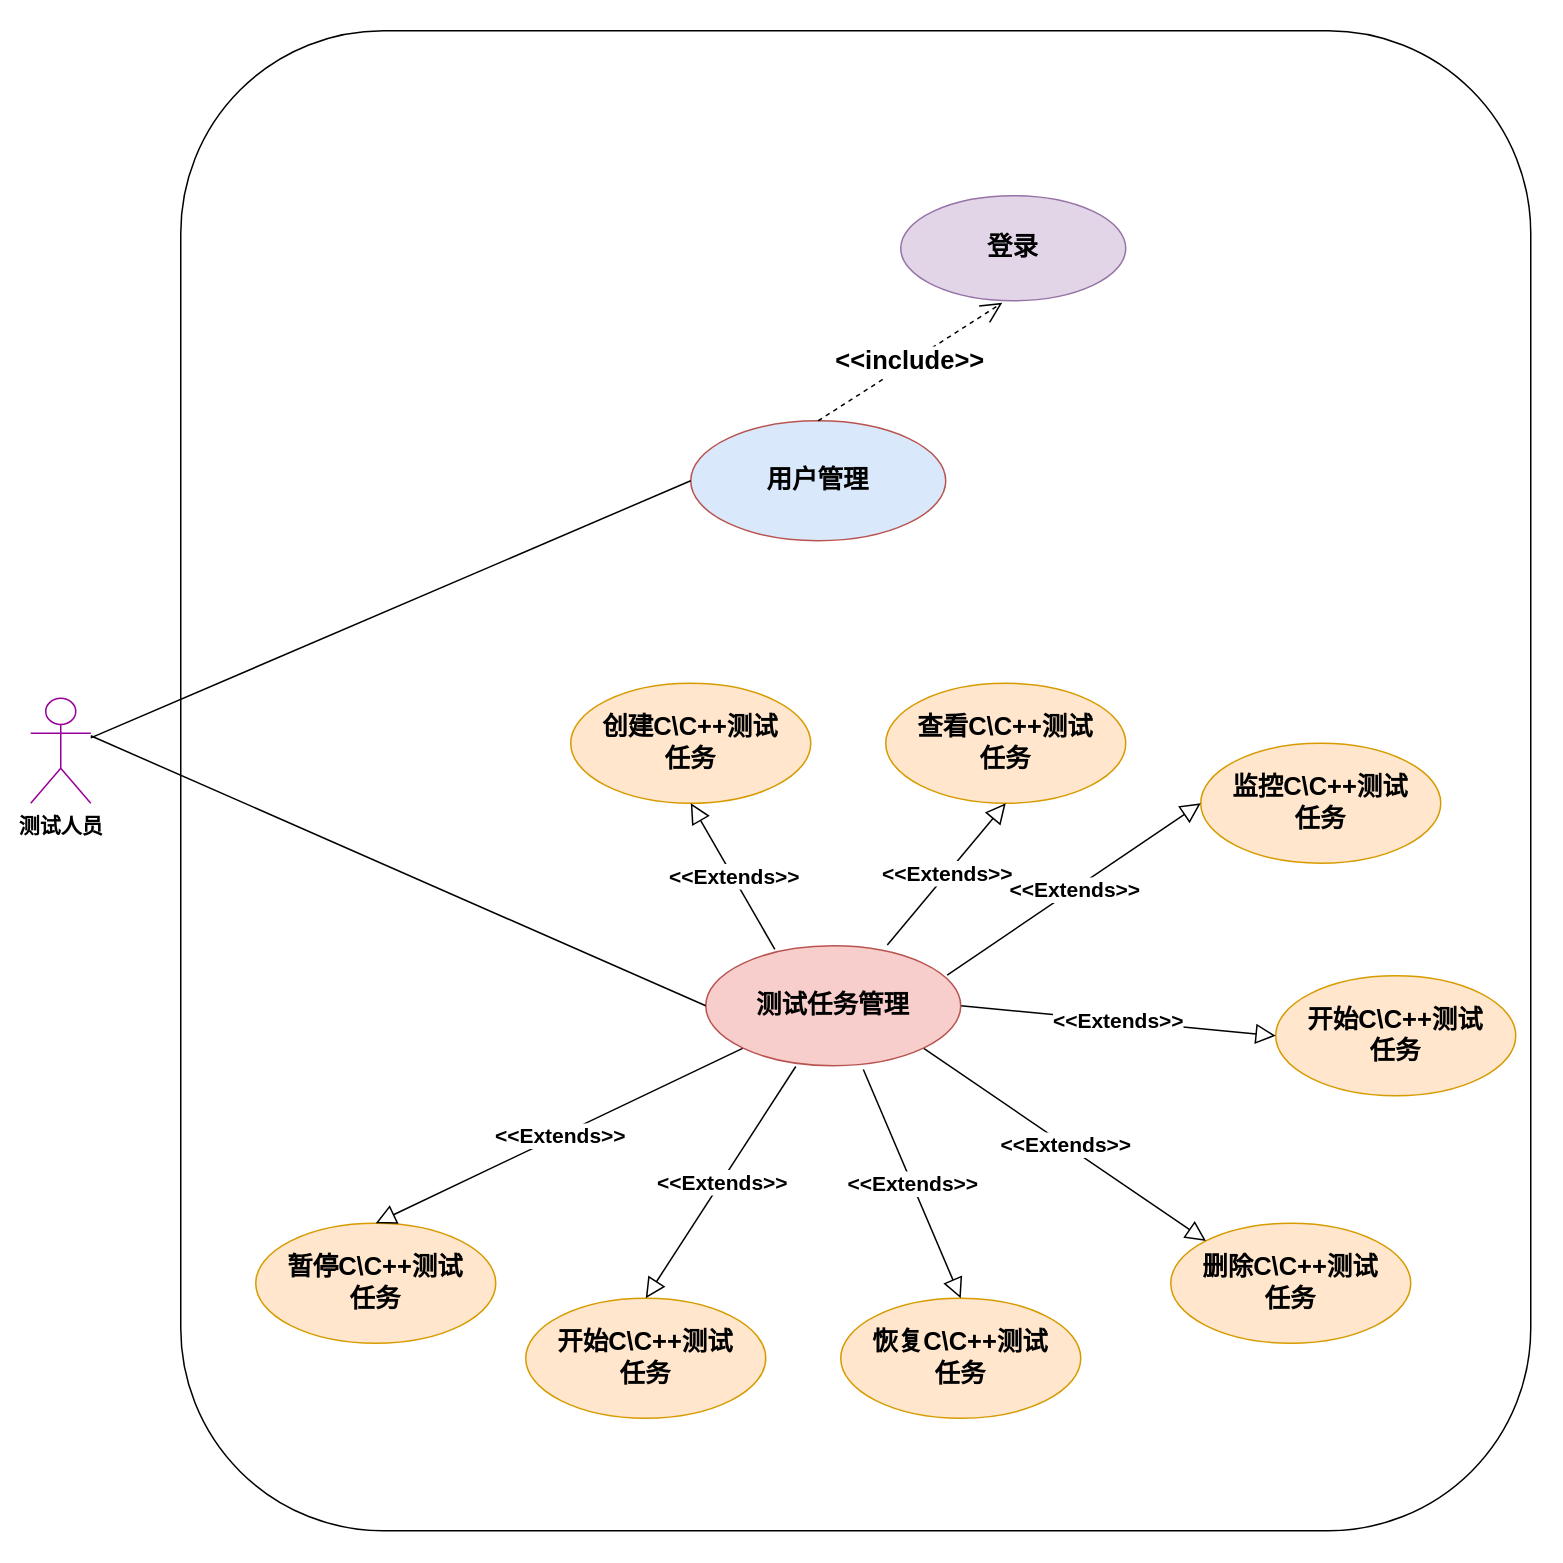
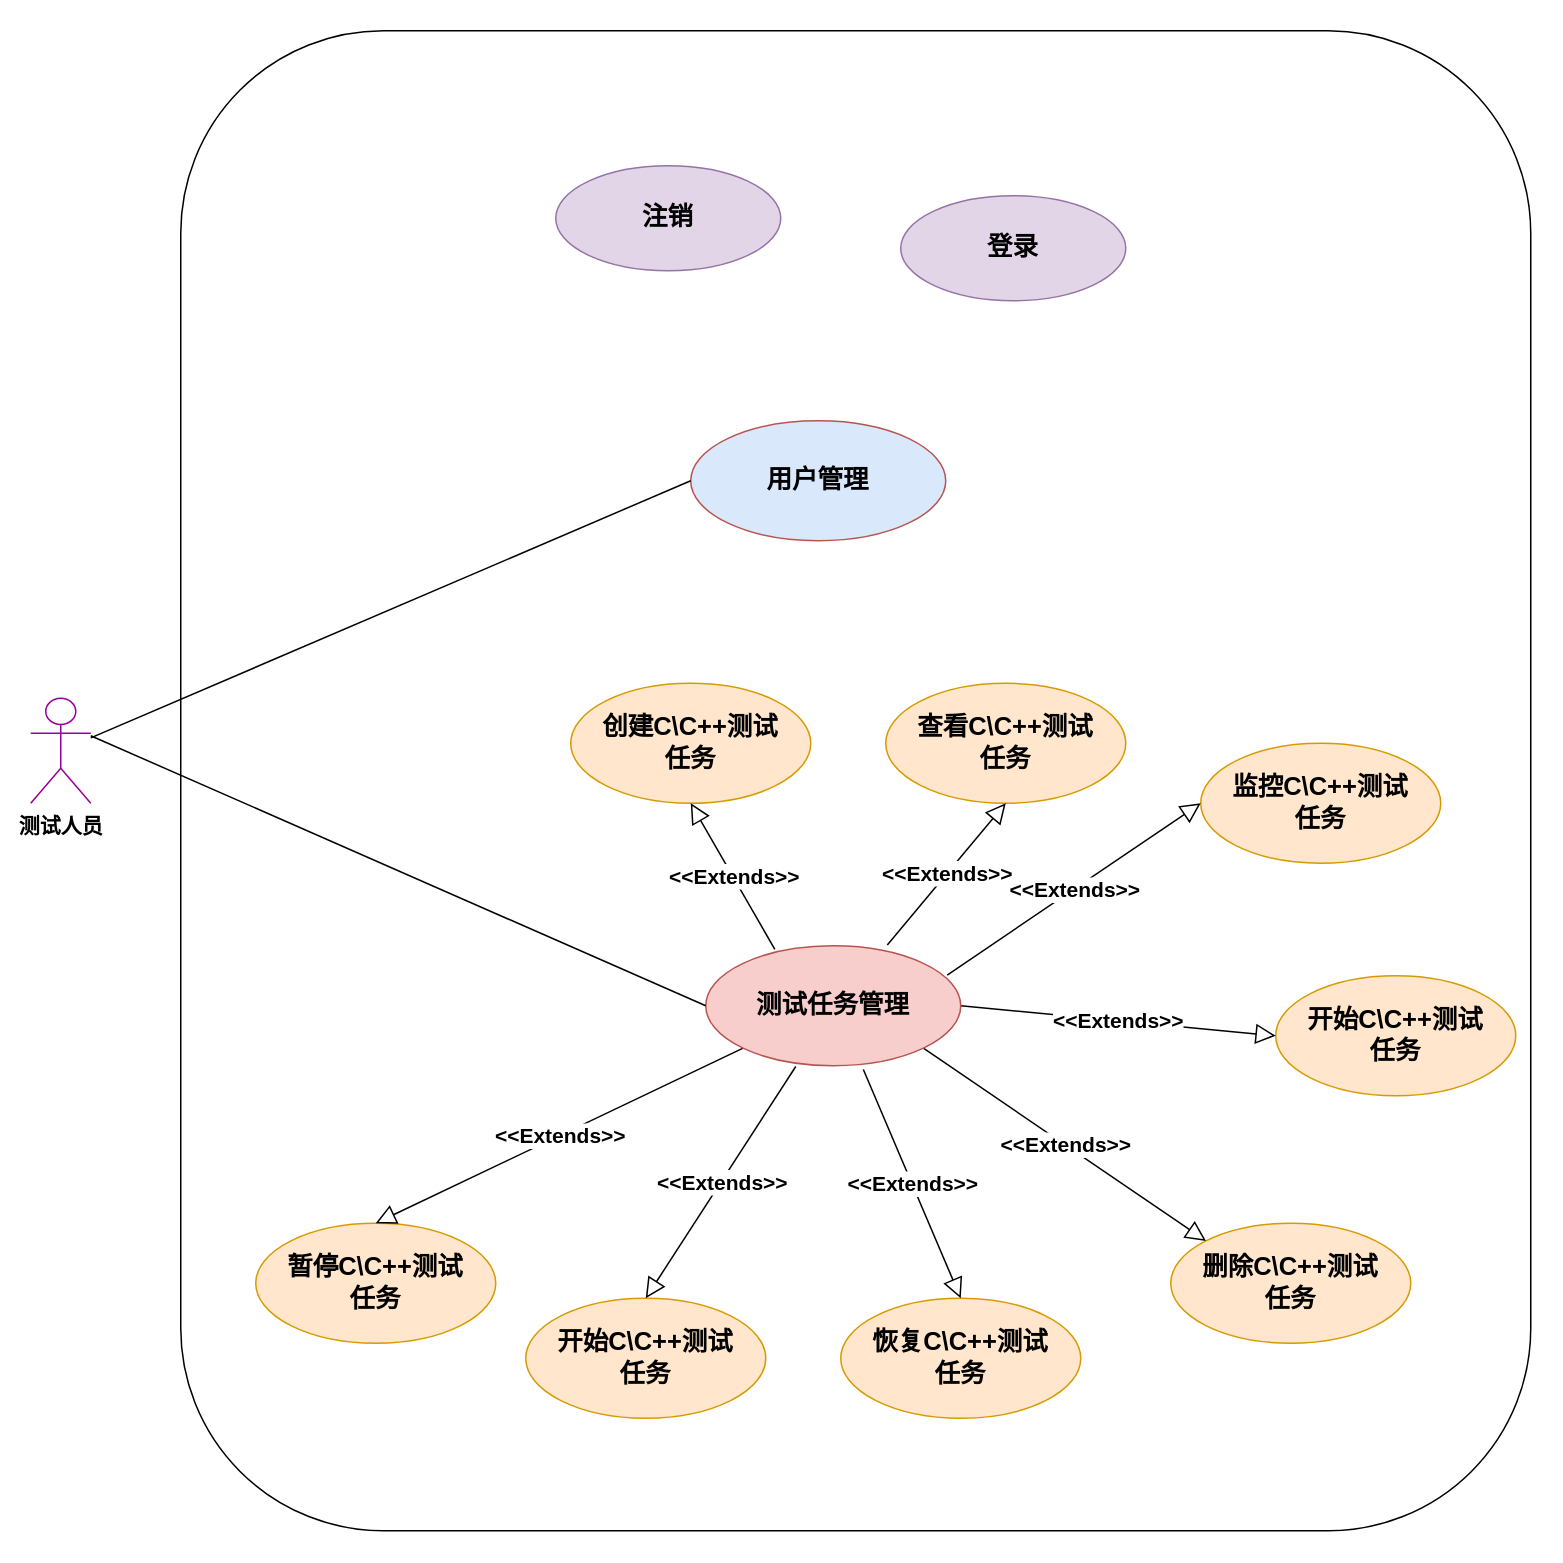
none -> (668, 218)
(966, 326) -> none
